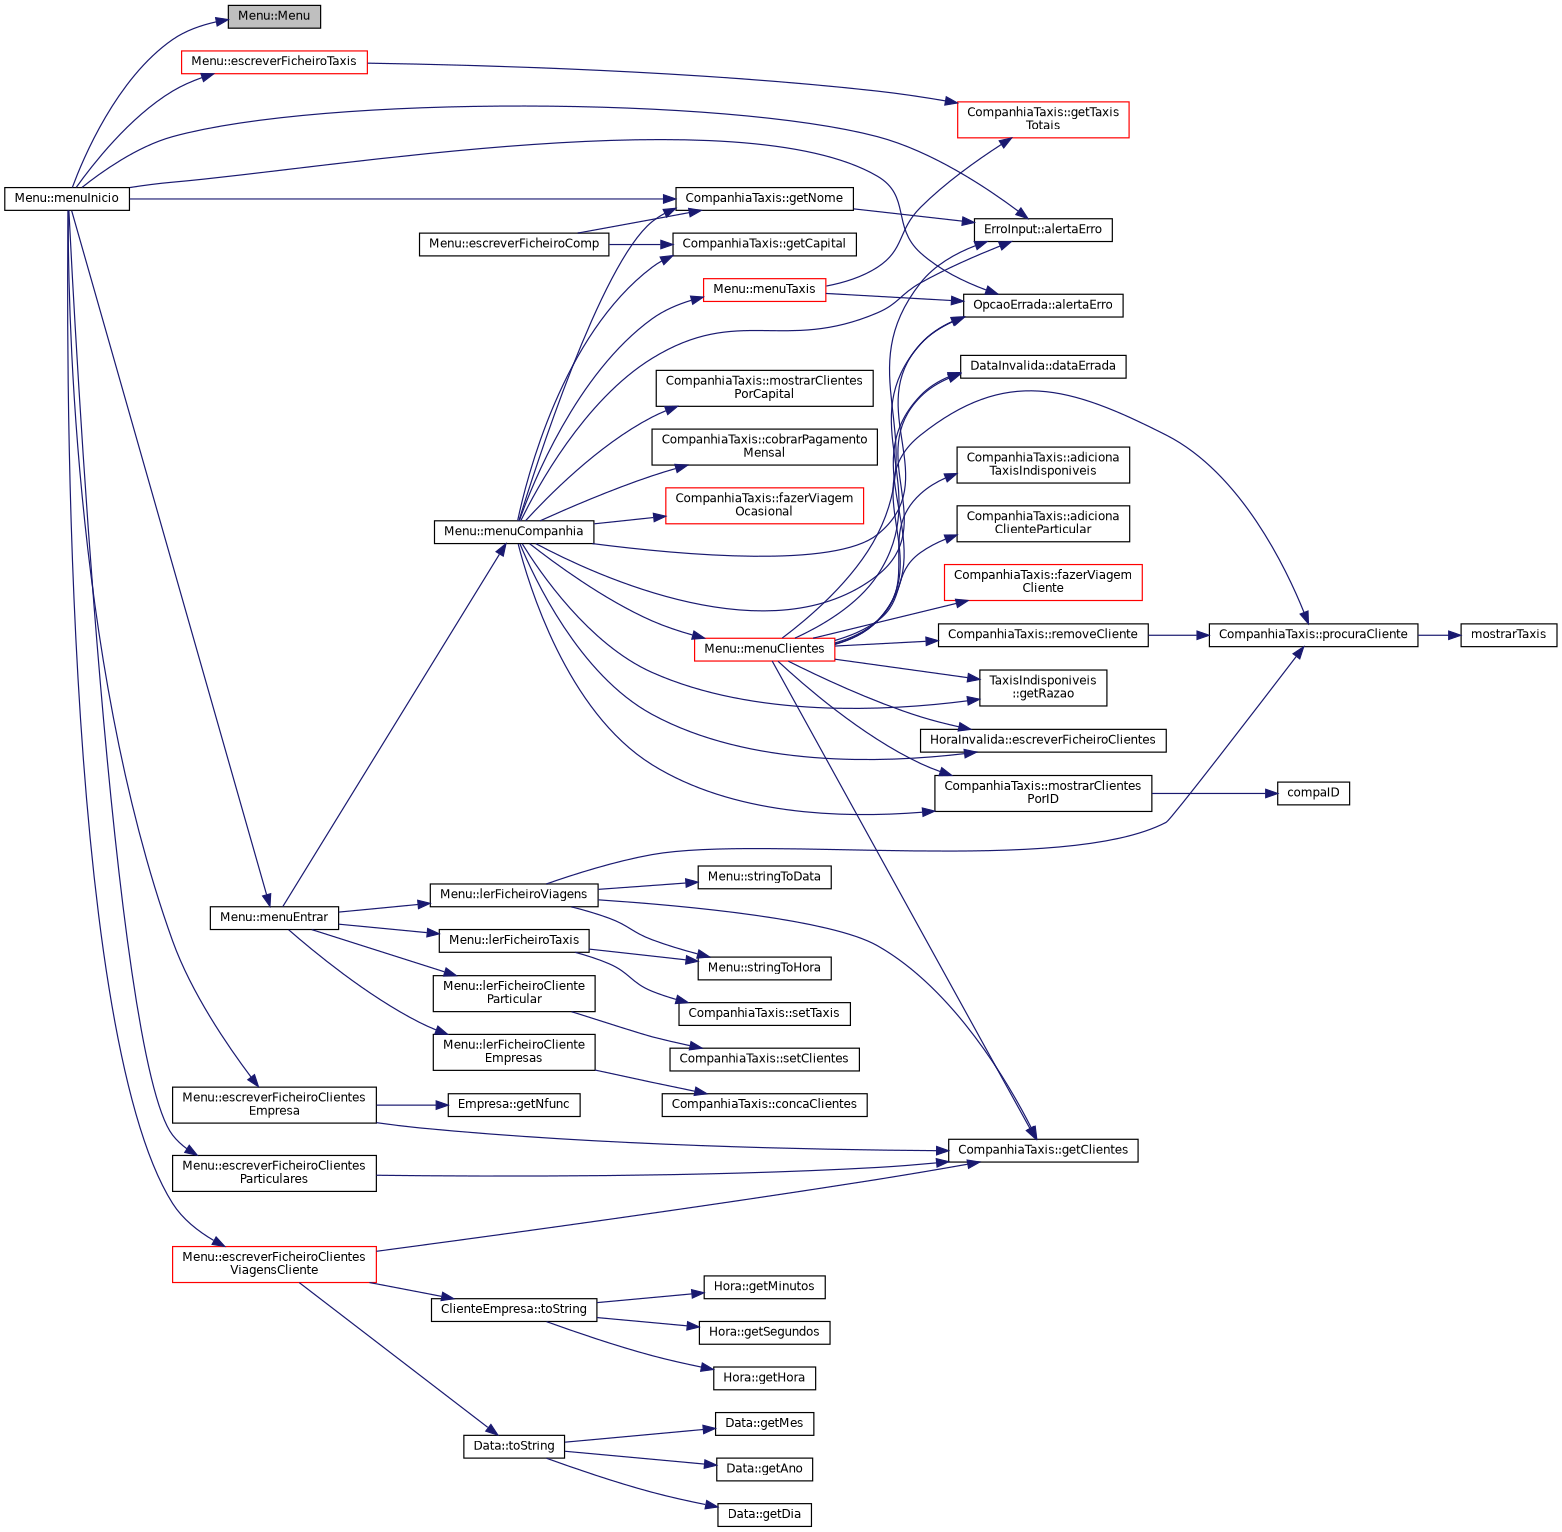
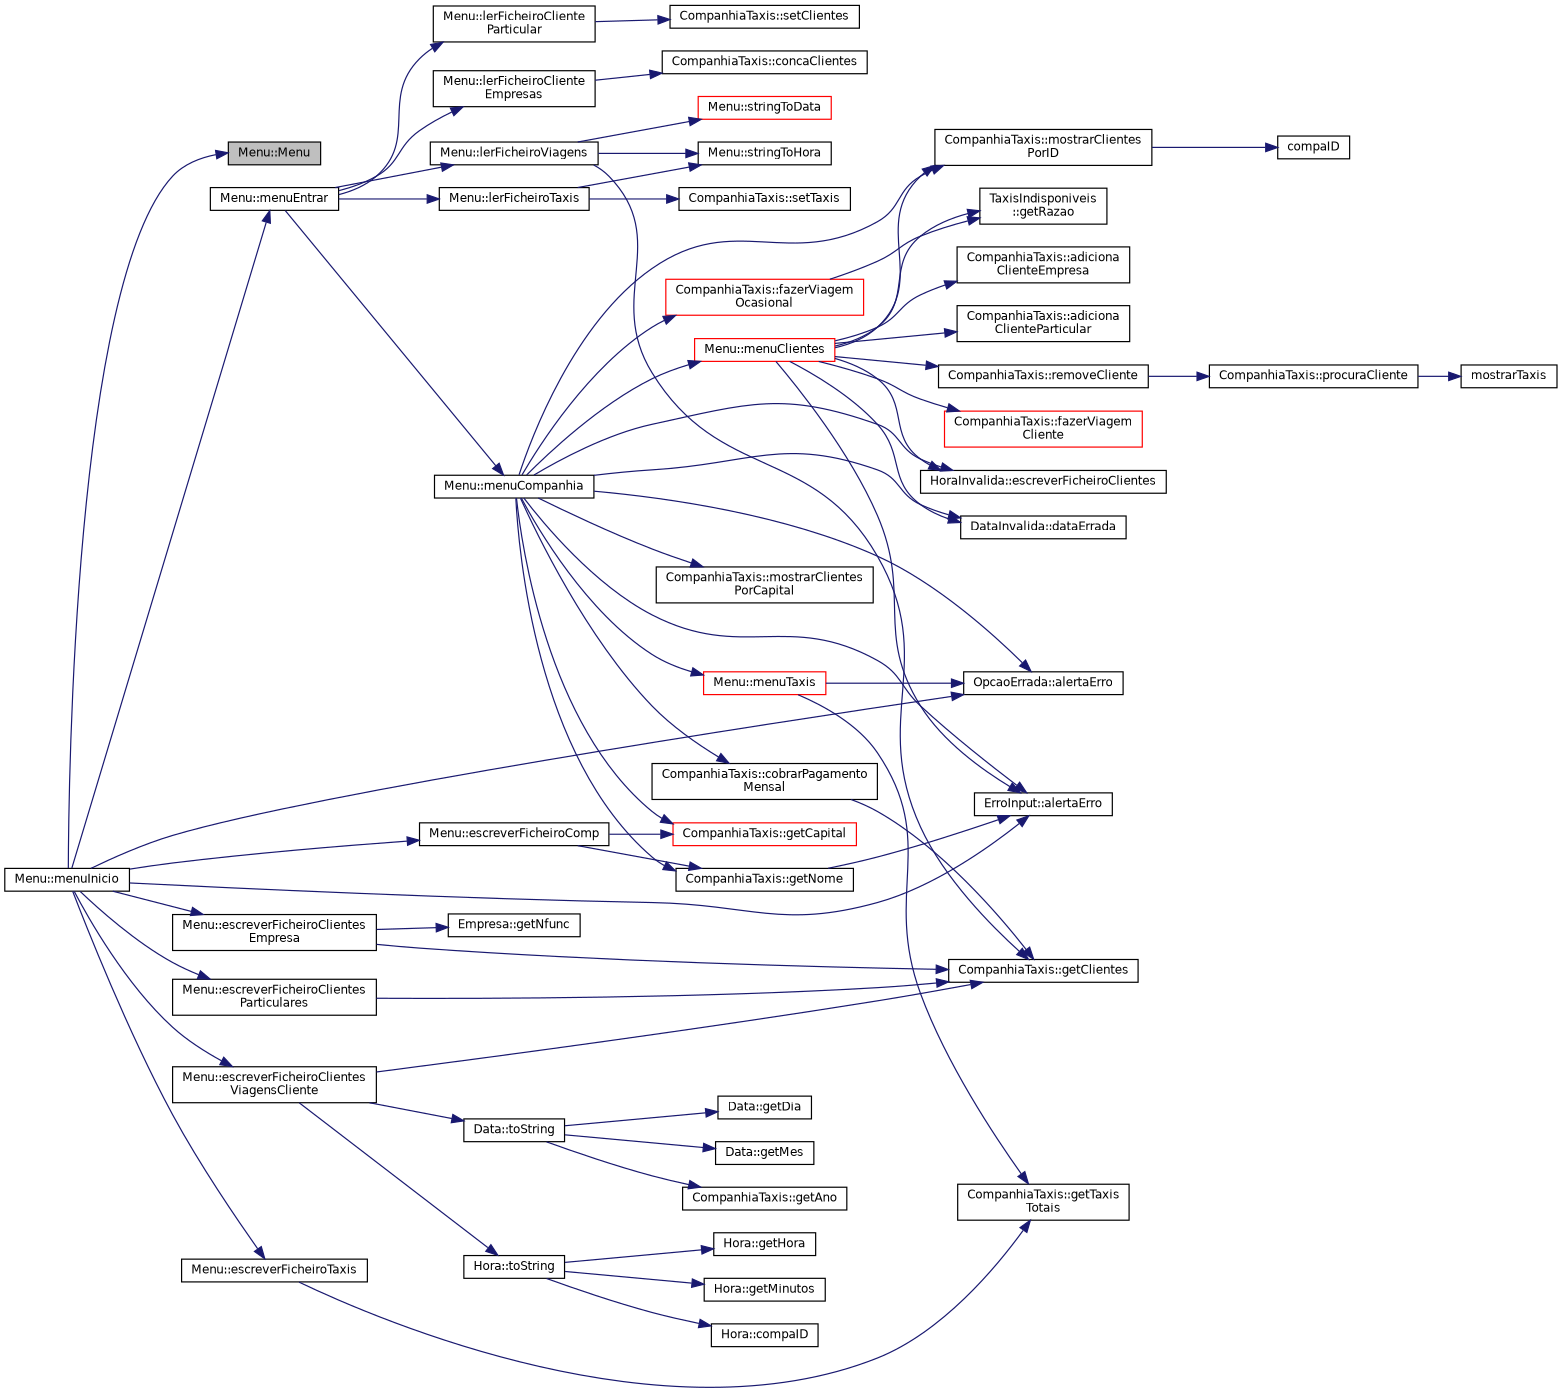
(274, 62) -> (274, 1271)
(1043, 120) -> (1043, 1202)
(397, 199) -> (268, 853)
(765, 245) -> (765, 834)
(1032, 391) -> none
(1043, 465) -> (1043, 265)
(898, 491) -> none
(716, 693) -> (889, 255)
(961, 851) -> none
(765, 877) -> (765, 108)
(901, 895) -> (960, 876)
(274, 1265) -> (274, 1085)
(514, 1310) -> (514, 1267)
(765, 1333) -> (765, 1335)
(765, 1469) -> (765, 1199)
